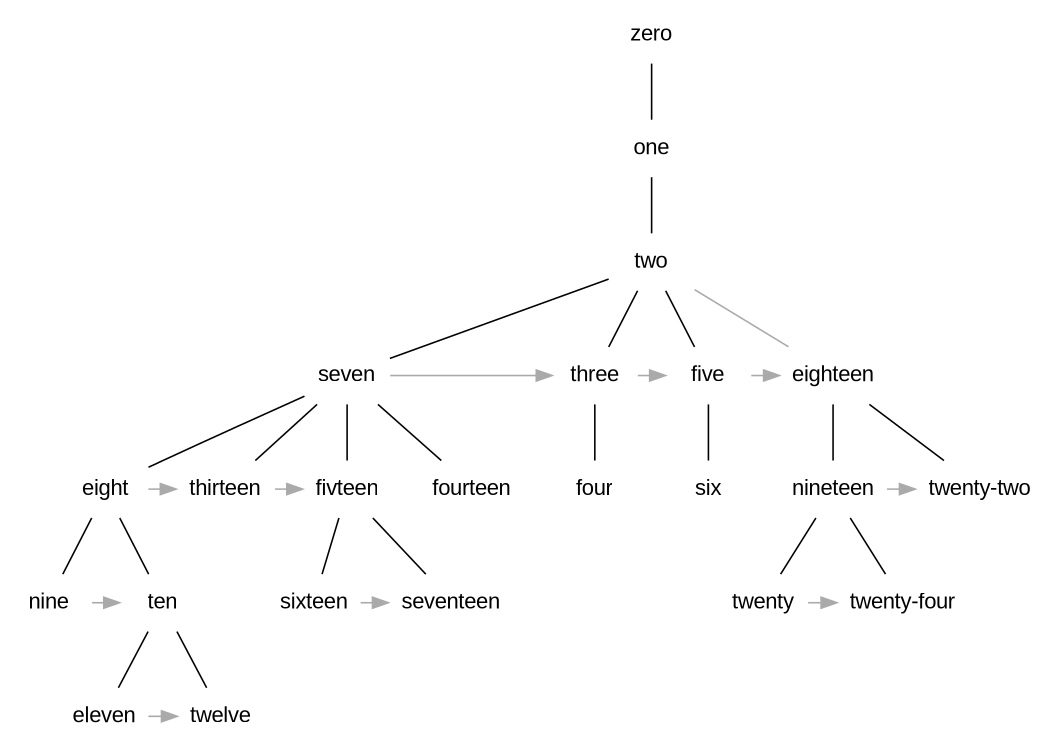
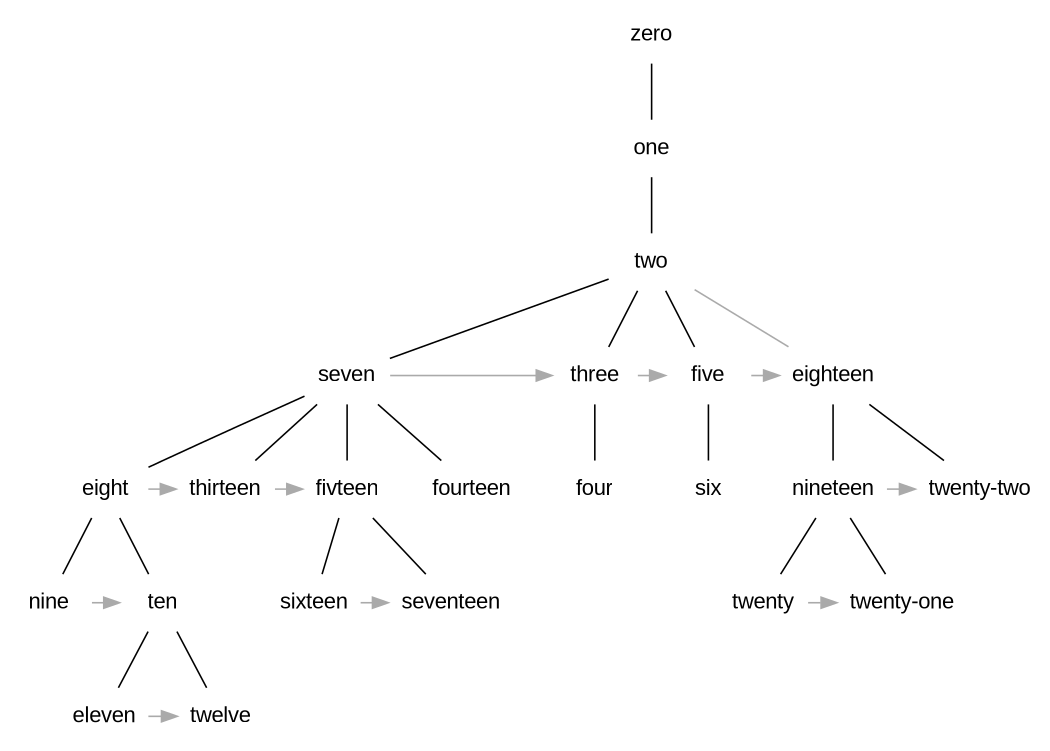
(902, 603) -> (902, 603)
